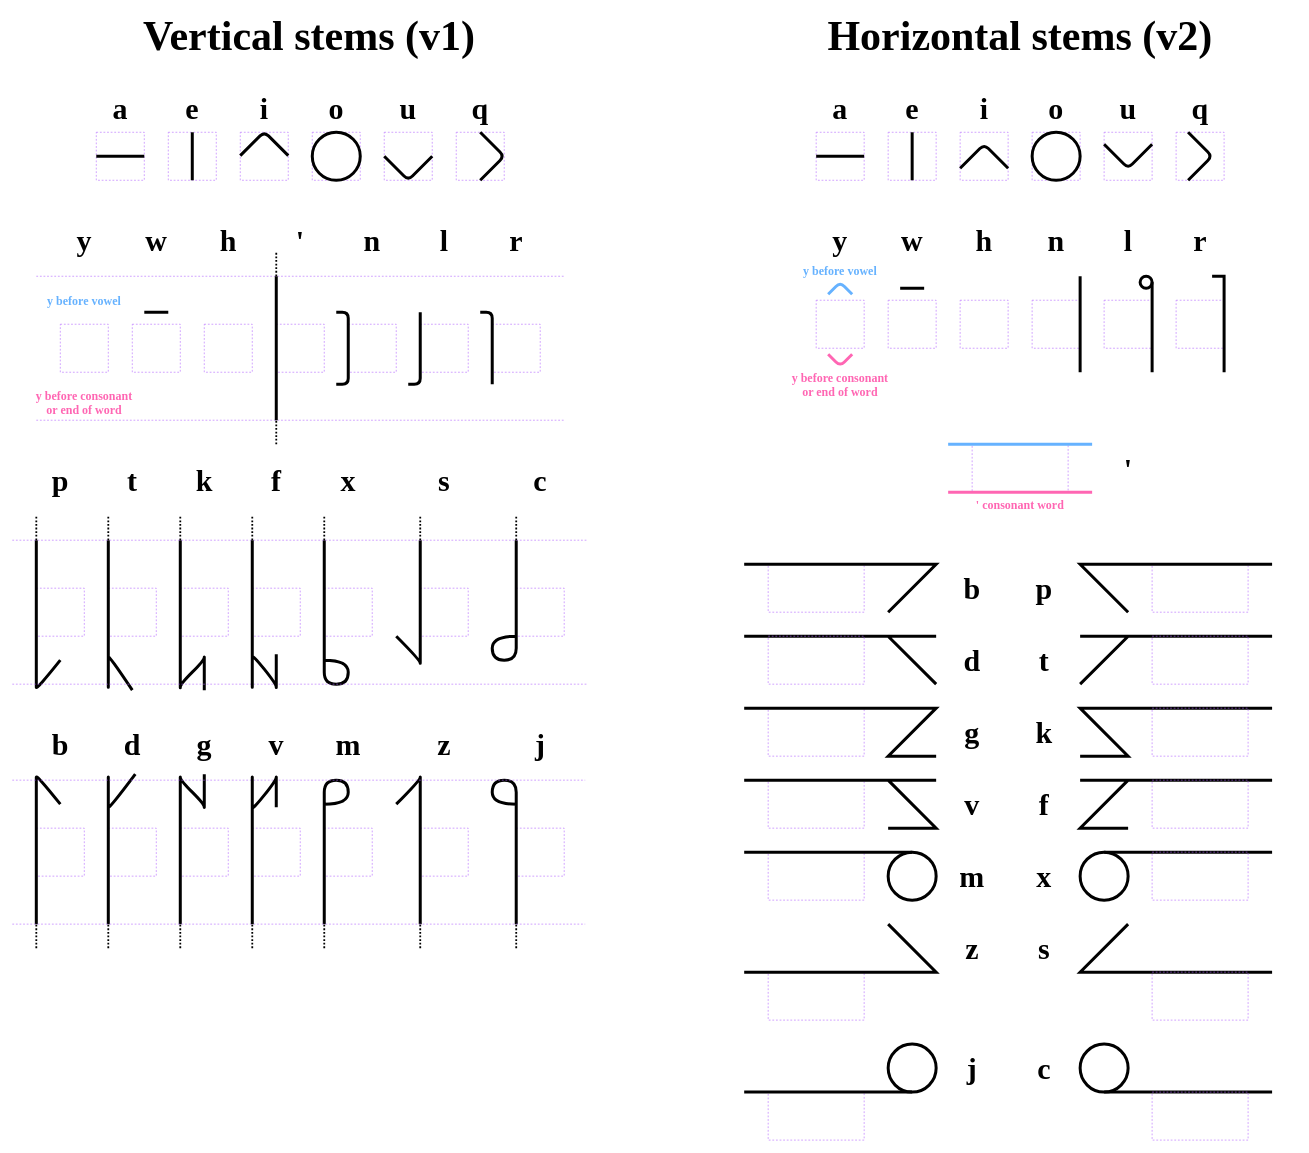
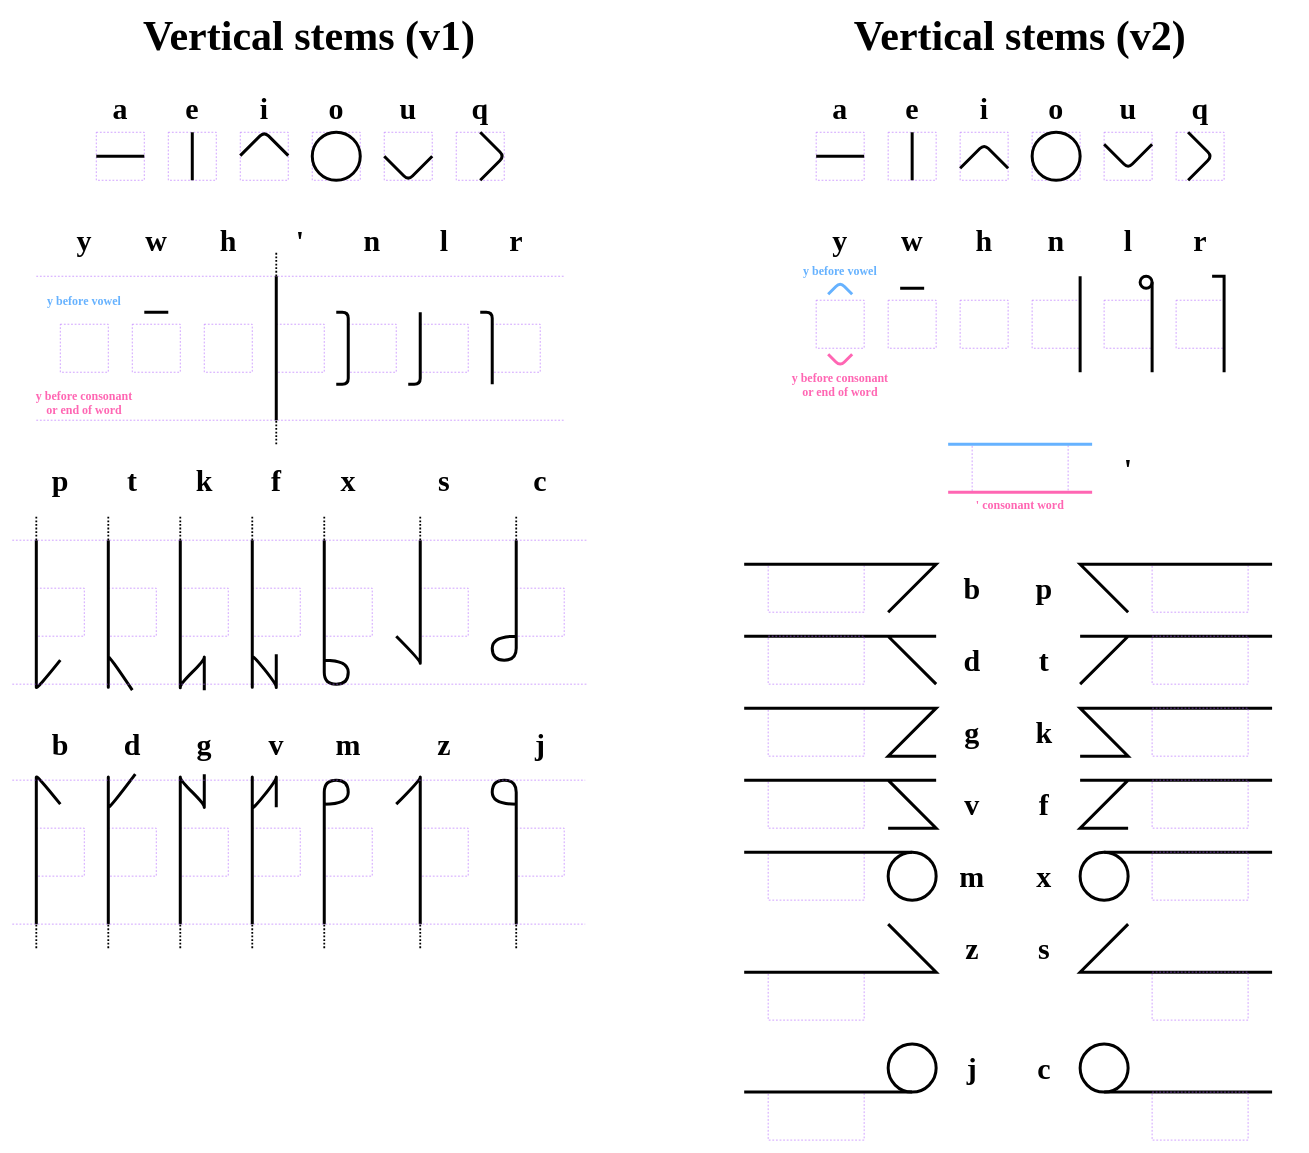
(1020, 36) -> (1020, 36)
